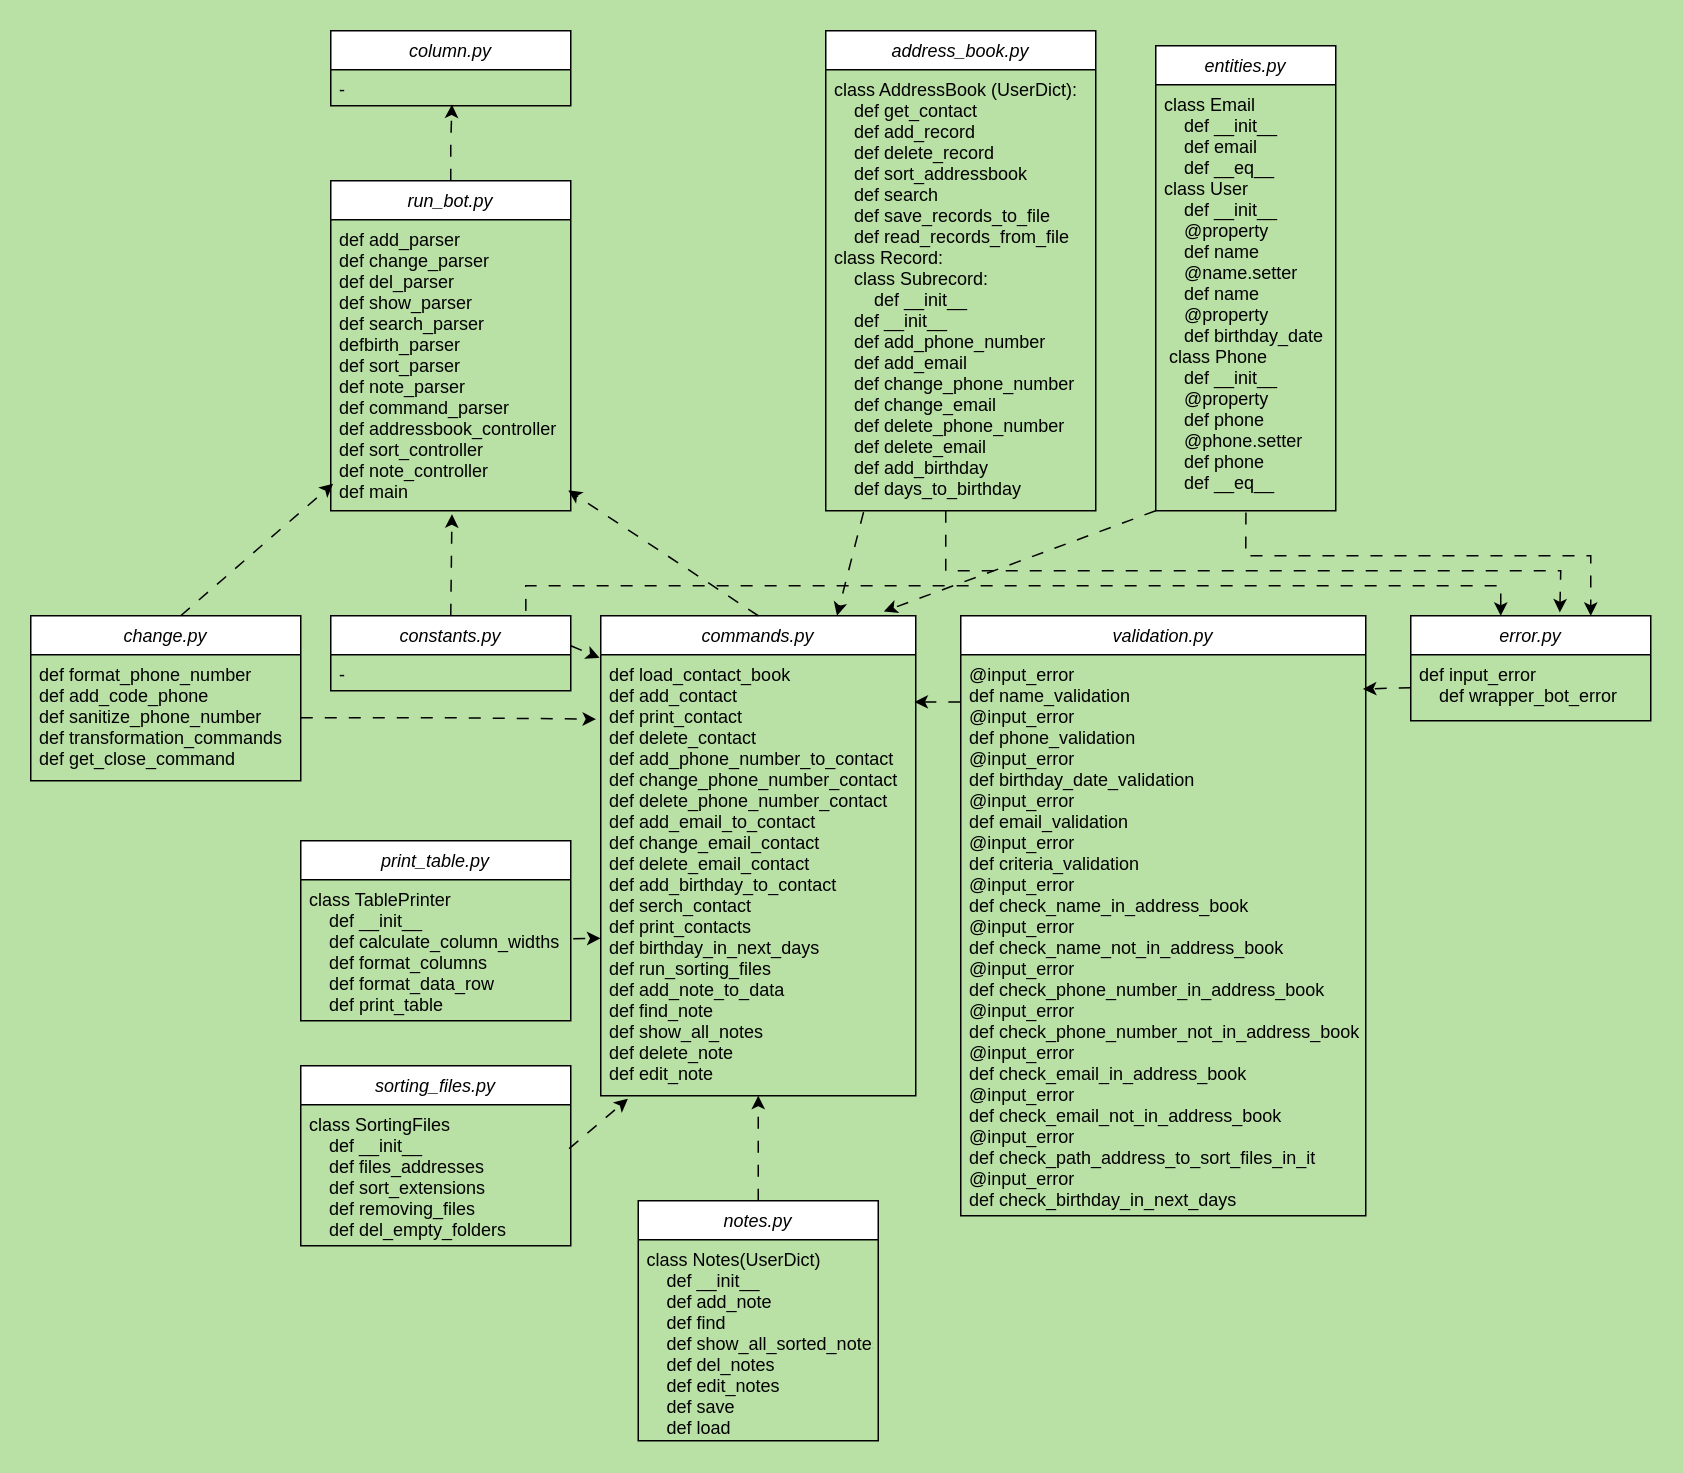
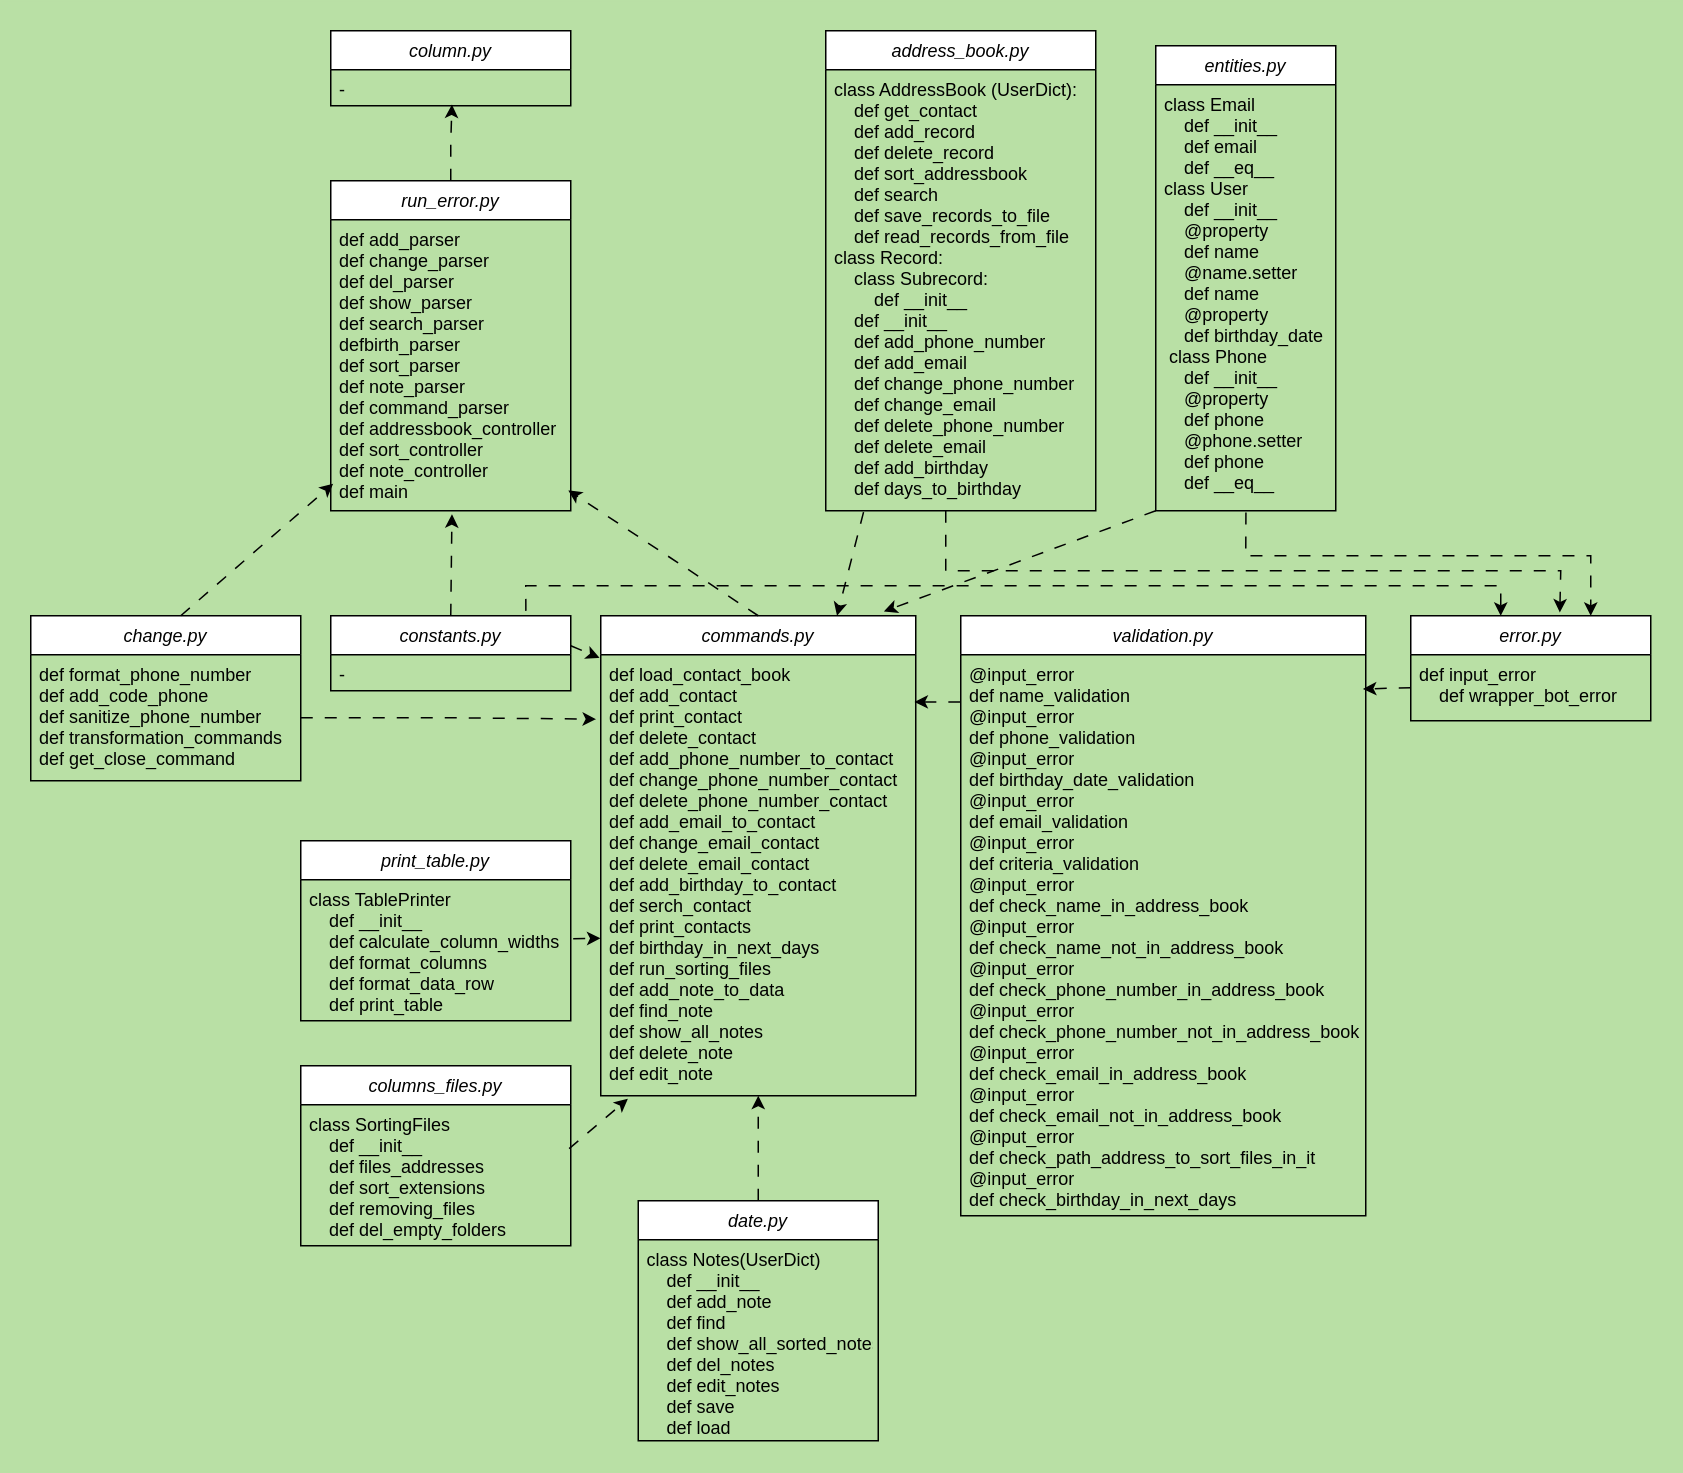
(450, 201) -> (450, 201)
(435, 1086) -> (435, 1086)
(758, 1221) -> (758, 1221)
